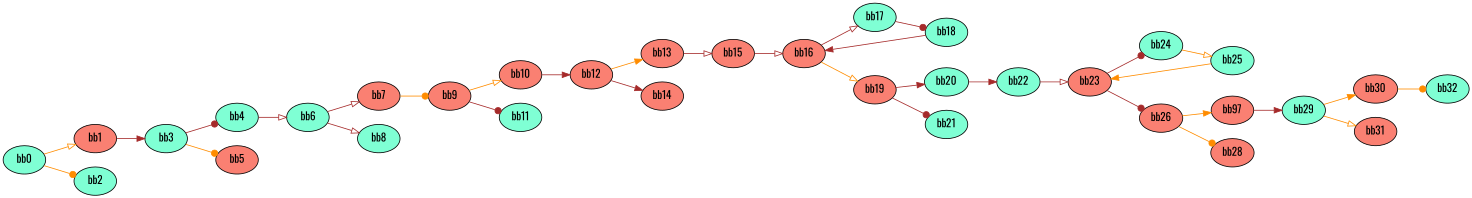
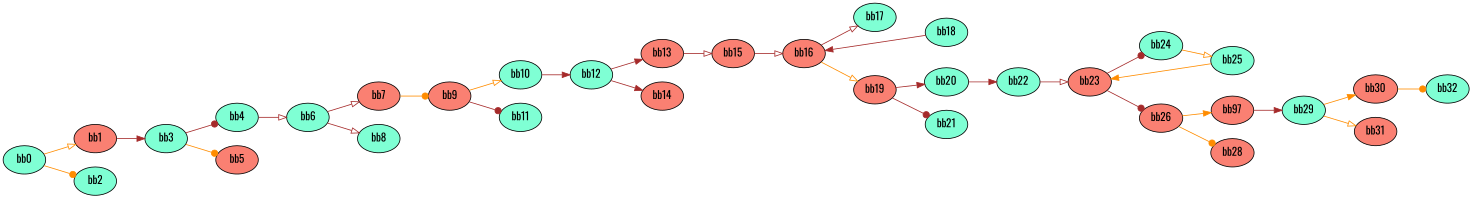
(908, 24) -> none
(623, 65) -> (623, 65)
(521, 75) -> (521, 75)
(591, 75) -> (591, 75)
